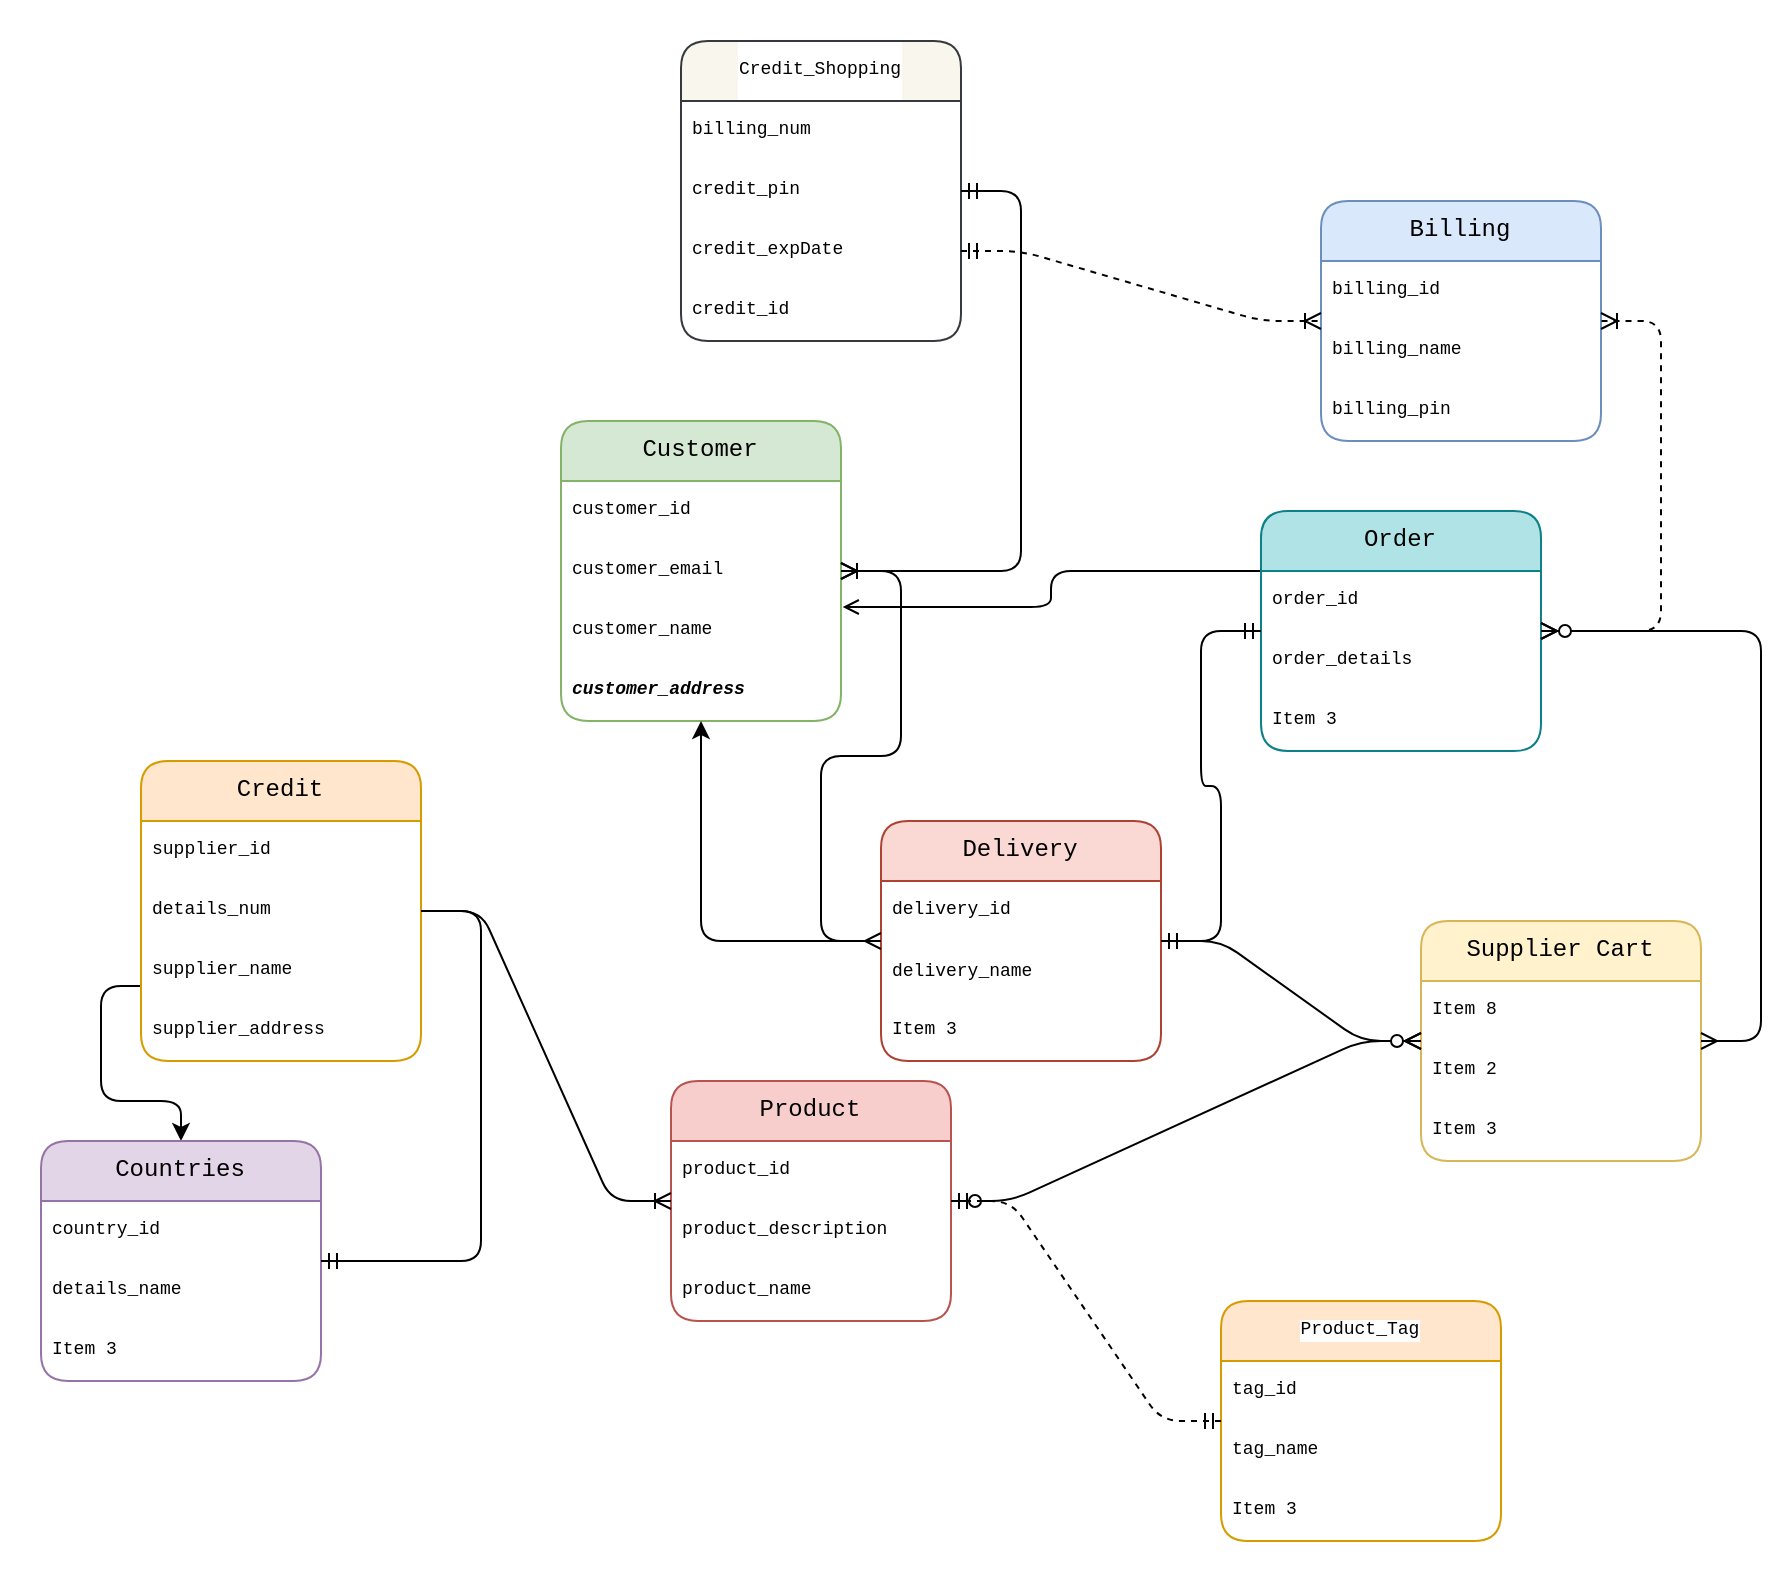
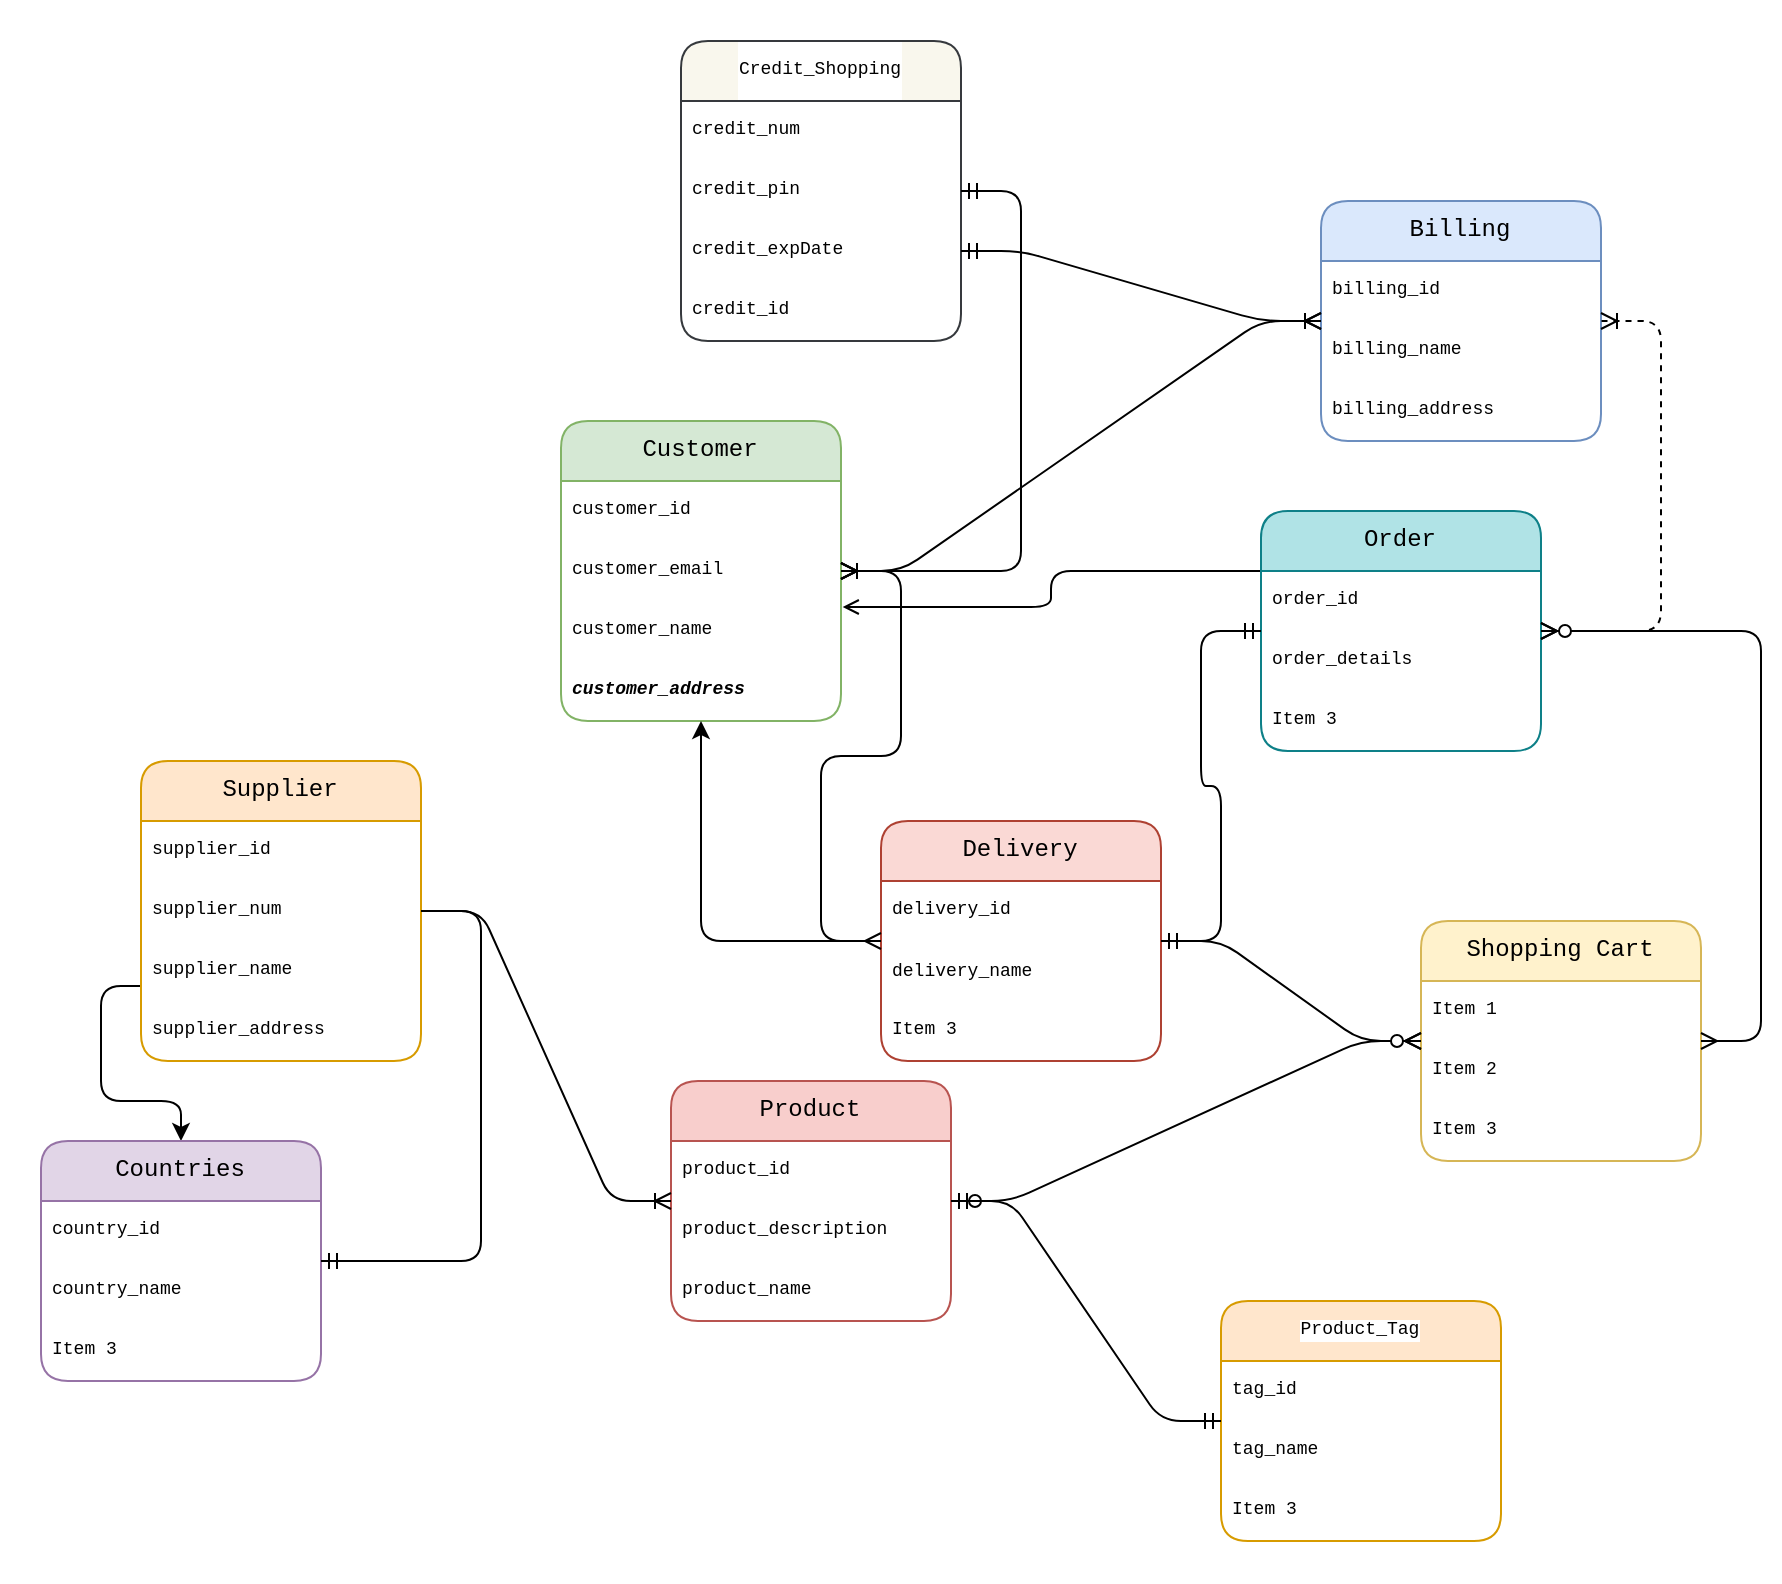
(739, 131) -> (741, 131)
(1115, 279) -> (1115, 279)
none -> (1142, 404)
(1377, 411) -> (1399, 411)
(281, 791) -> (281, 791)
(204, 911) -> (209, 911)
(1561, 951) -> (1561, 951)
(1461, 1011) -> (1461, 1011)
(109, 1291) -> (113, 1291)
(1099, 1330) -> (1099, 1330)
